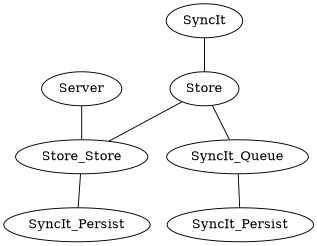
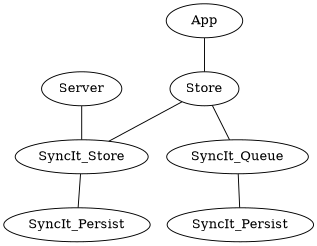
(204, 21) -> (204, 21)
(82, 157) -> (82, 157)
